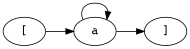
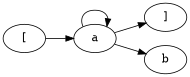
none -> (166, 60)
